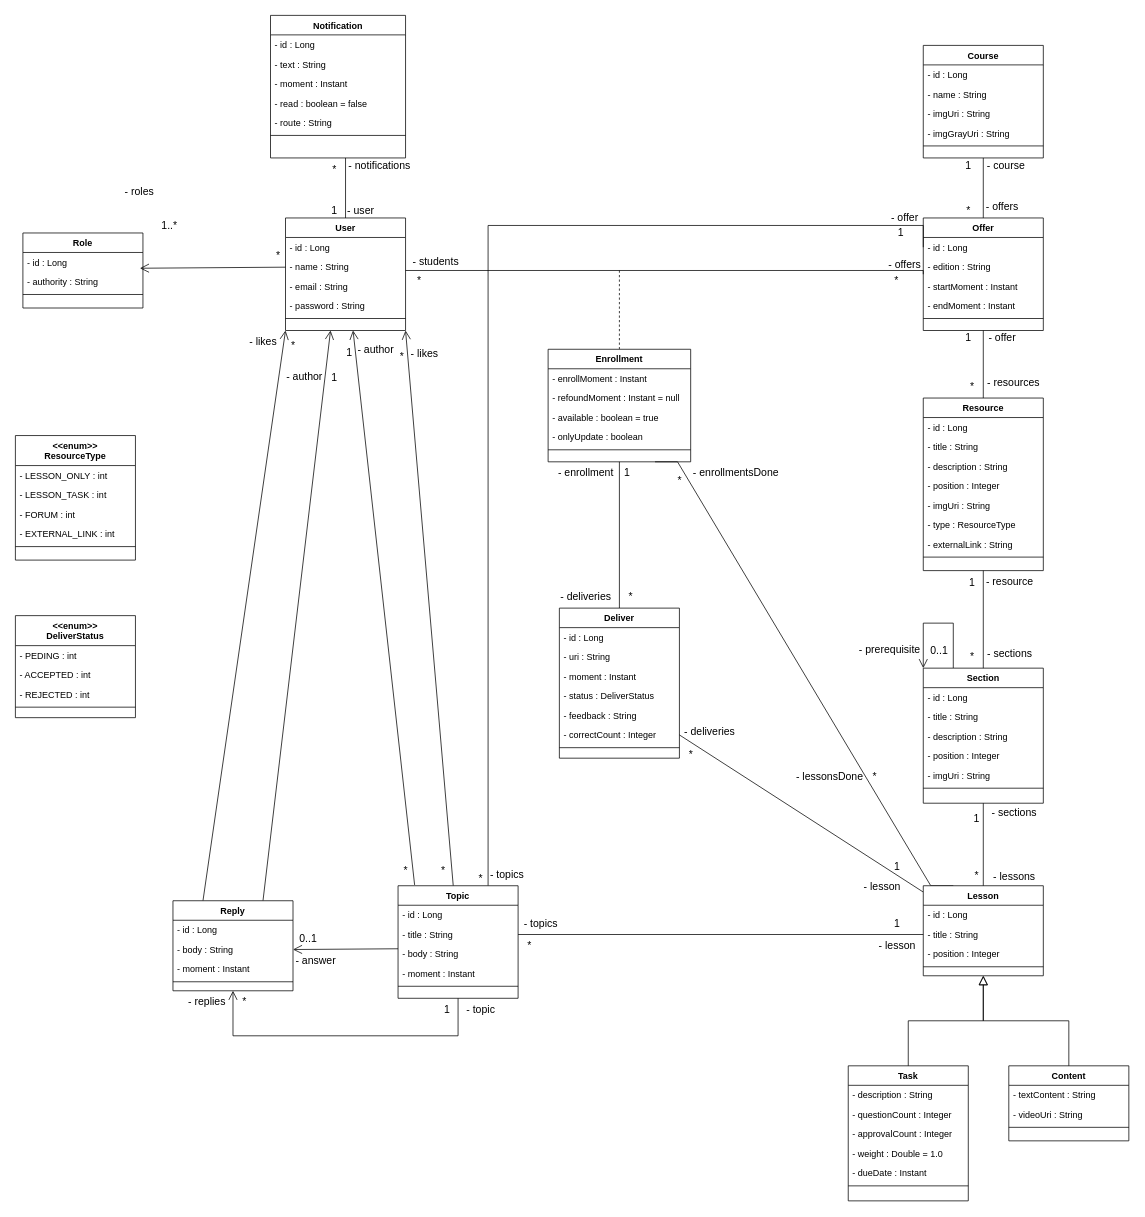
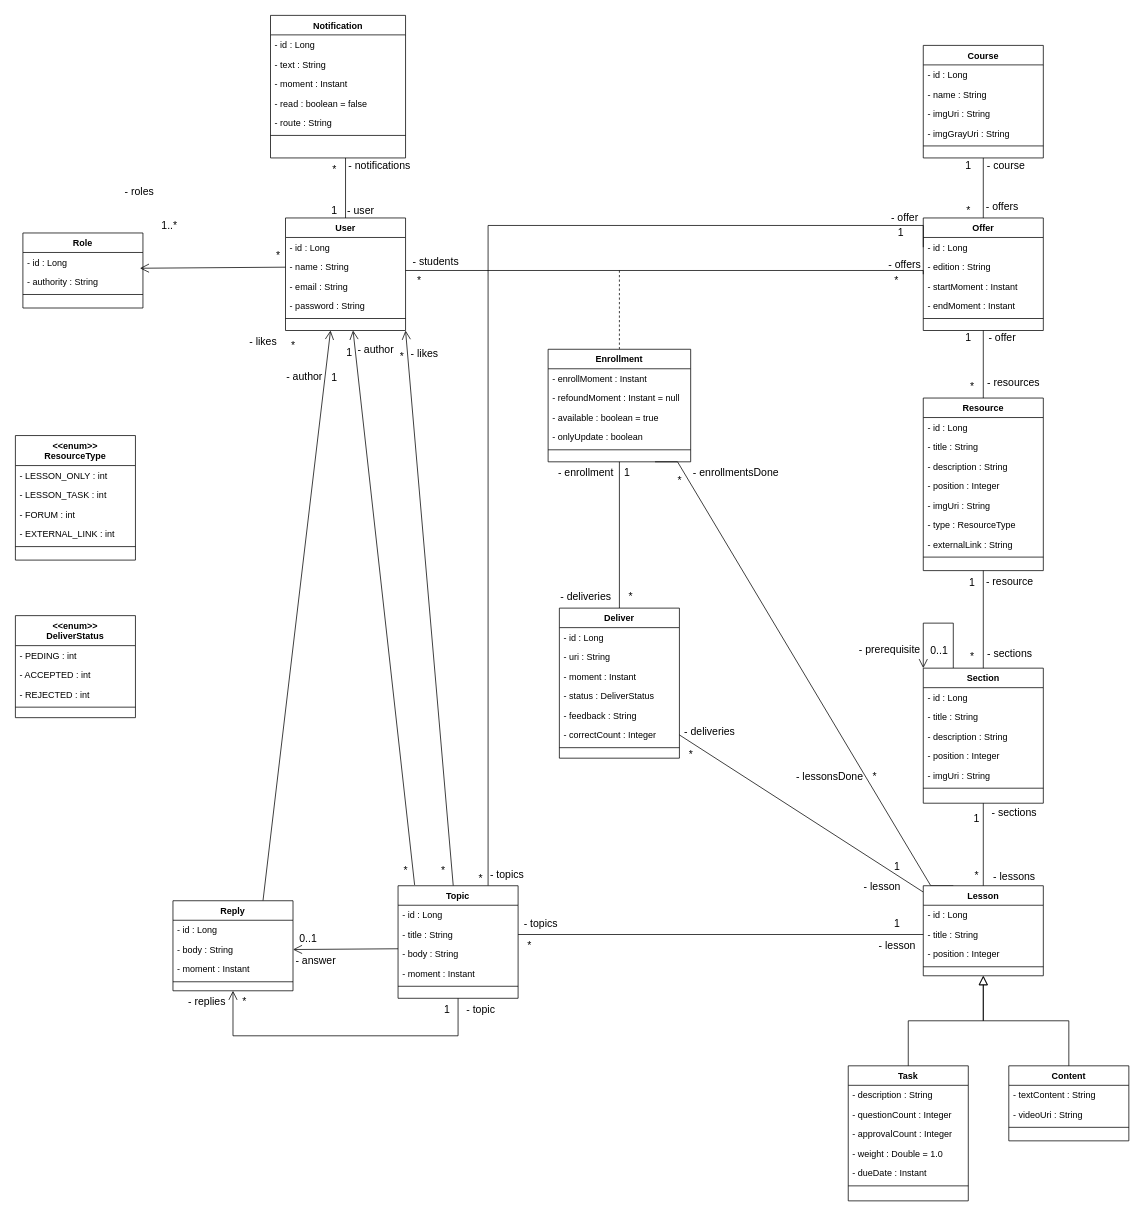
(244, 616) -> none
